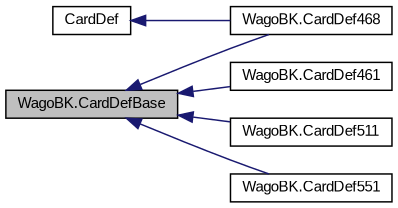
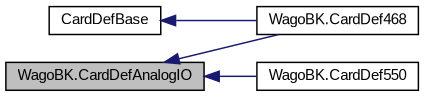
(92, 21) -> (105, 21)
(311, 76) -> none
(92, 104) -> (105, 76)
(311, 132) -> none
(311, 188) -> (338, 76)
